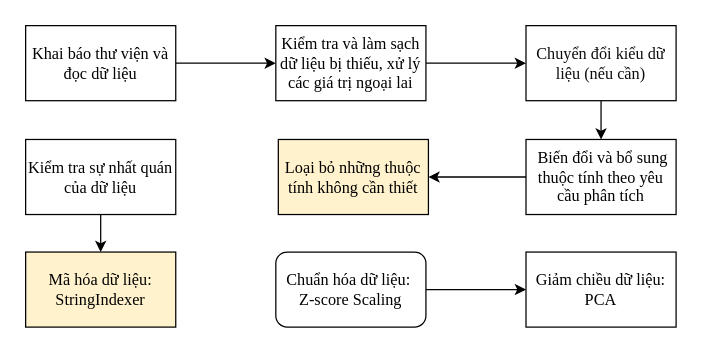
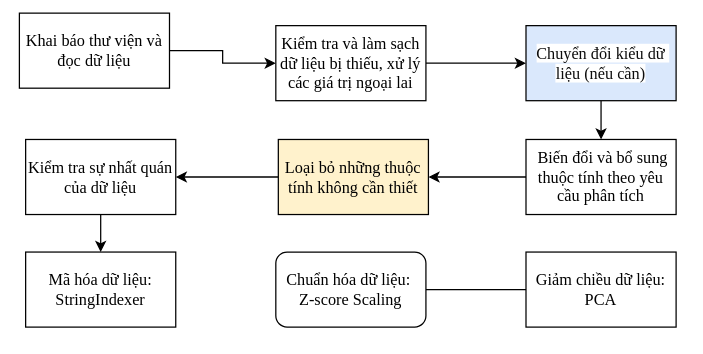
(101, 63) -> (94, 51)
(601, 63) -> (601, 63)
none -> (231, 177)
(101, 289) -> (101, 289)
(516, 289) -> (519, 289)
